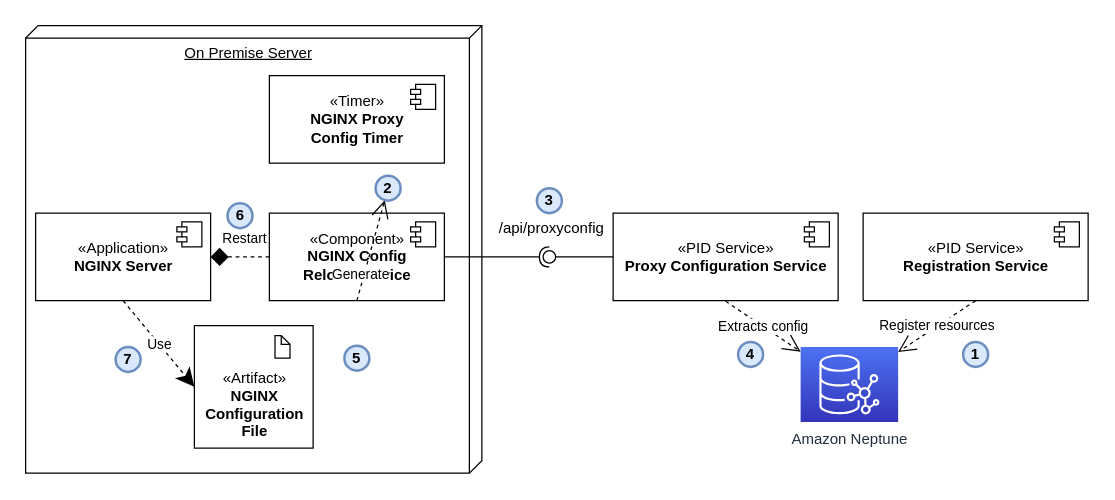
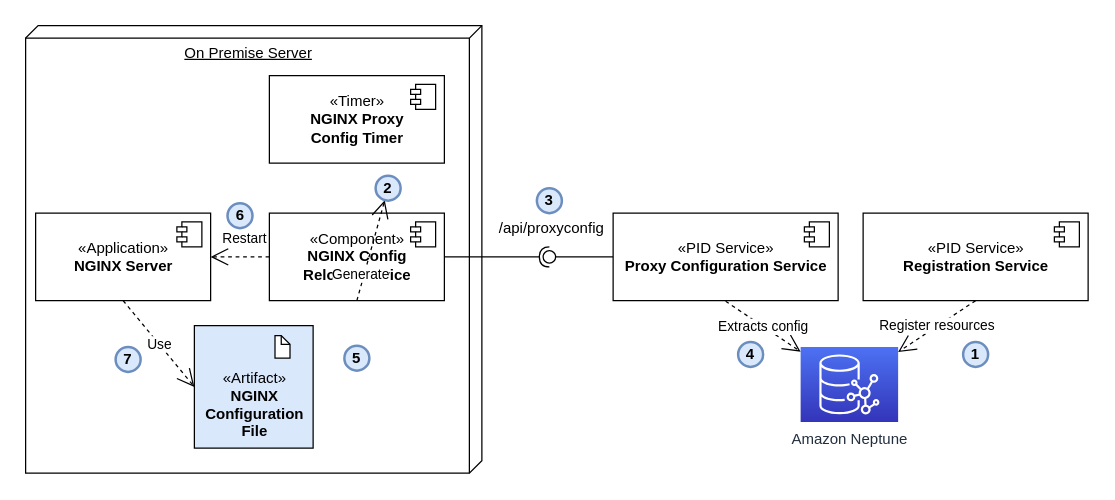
(229, 257) -> (222, 257)
(184, 375) -> (188, 379)
(254, 387) -> (254, 387)
